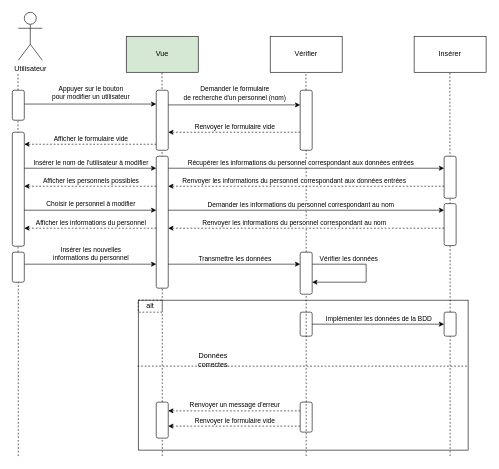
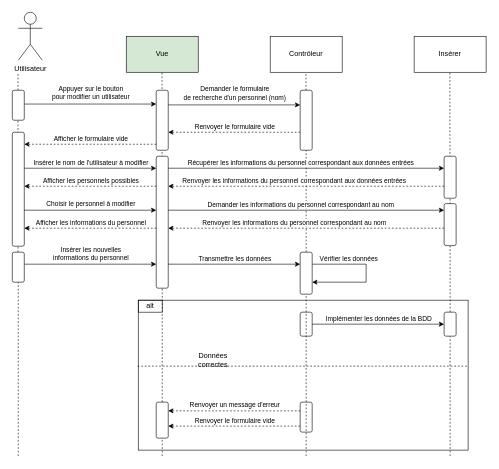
(306, 54) -> (306, 54)
(150, 306) -> (150, 306)
